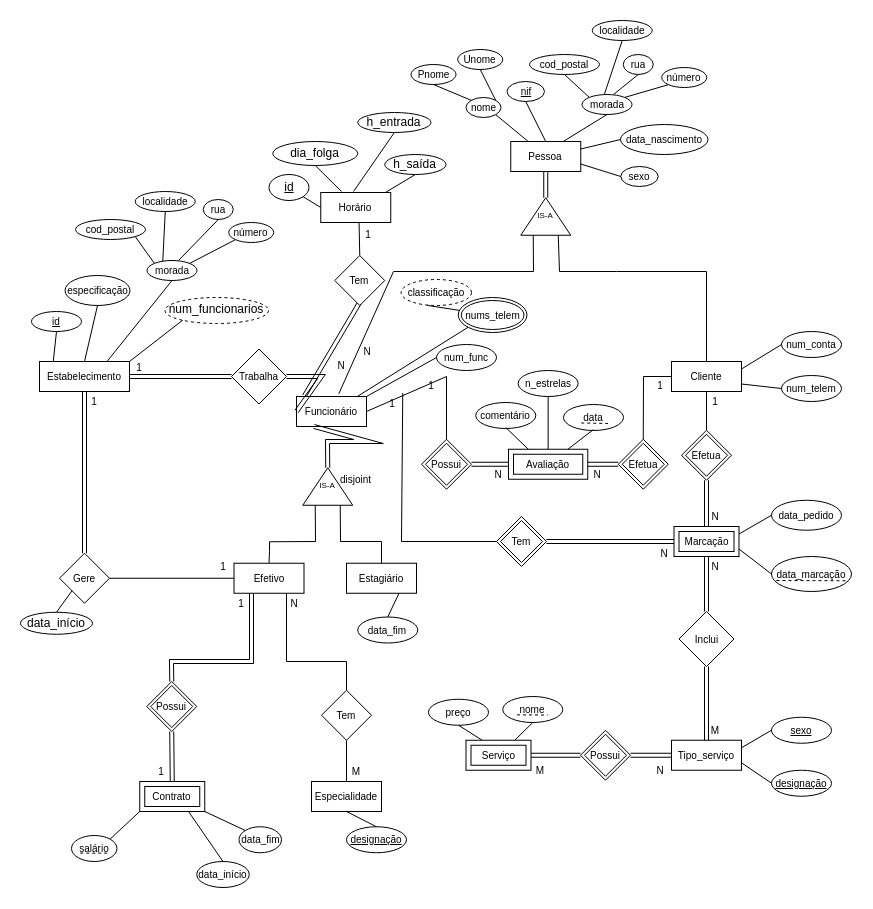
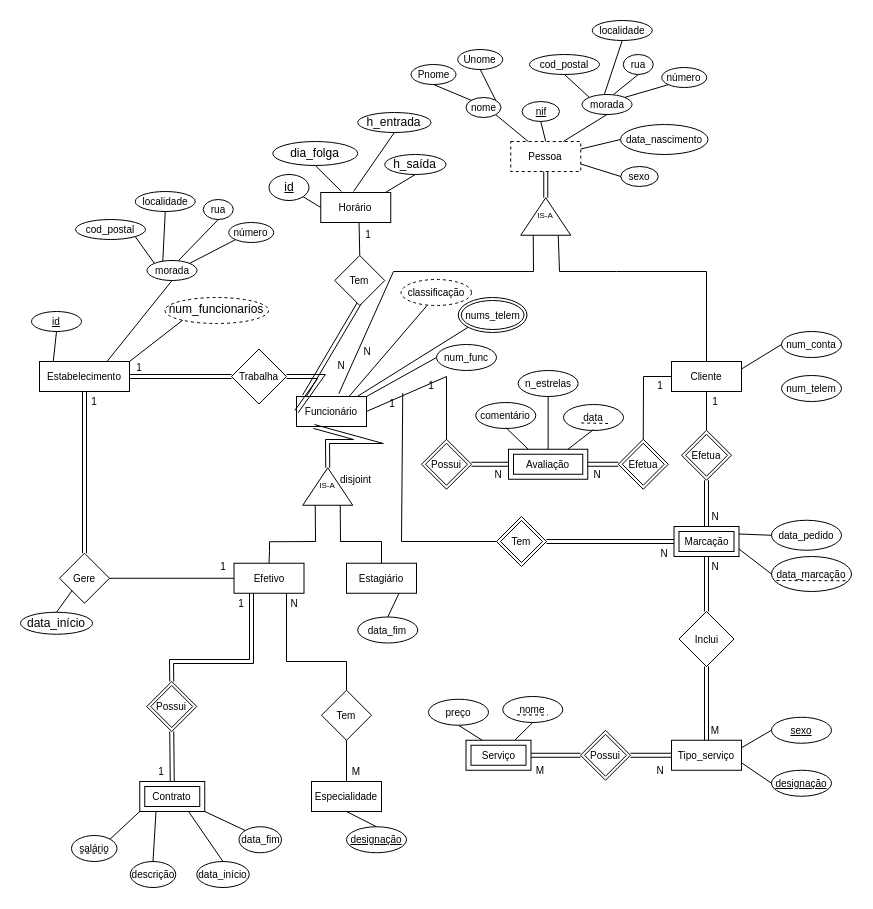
(526, 92) -> (541, 112)
(546, 157) -> (546, 157)
(98, 291) -> none
(443, 308) -> (388, 351)
(91, 334) -> none
(762, 386) -> none
(807, 515) -> (807, 535)
none -> (155, 837)
none -> (153, 875)
